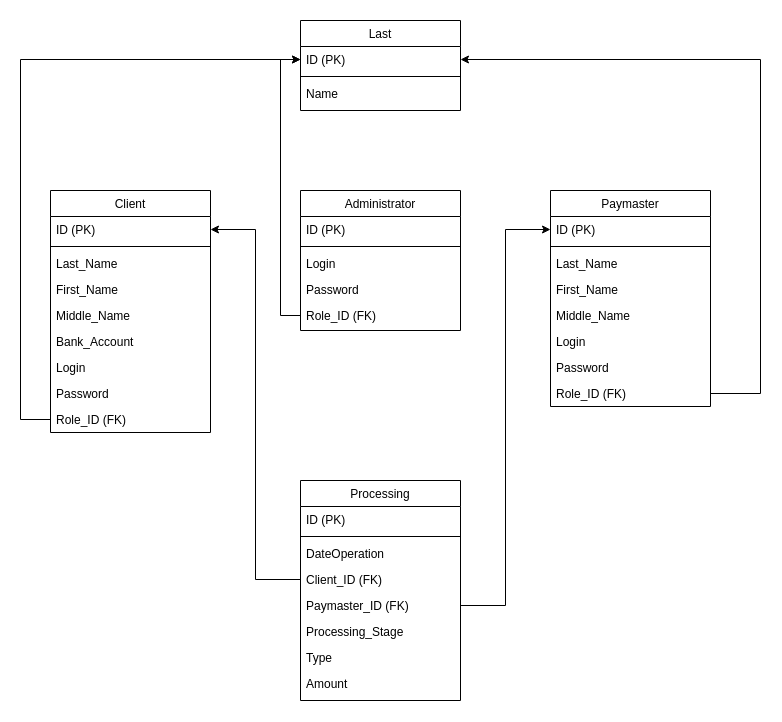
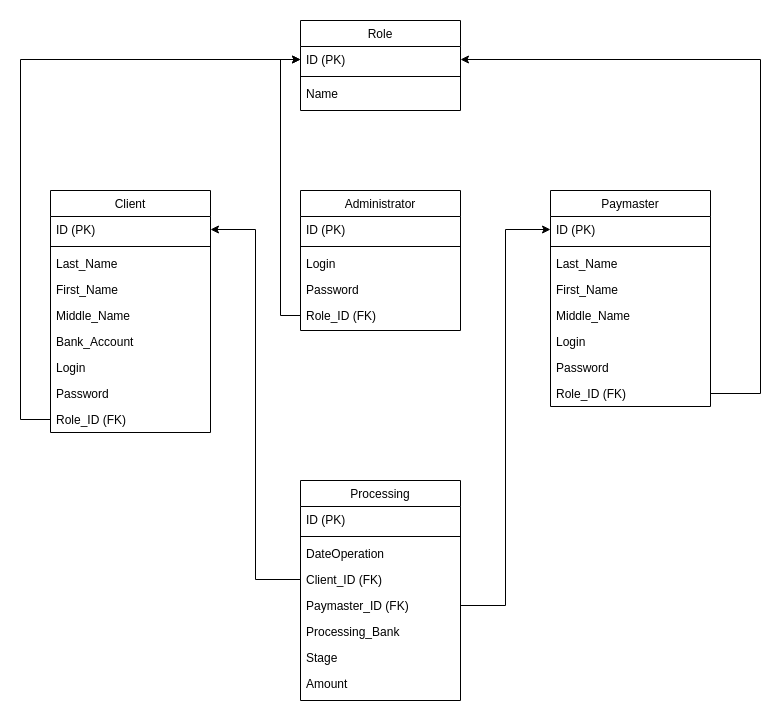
(380, 34) -> (380, 34)
(358, 632) -> (355, 632)
(319, 658) -> (323, 658)
